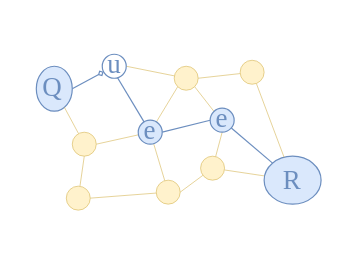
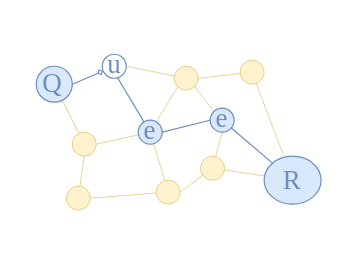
(54, 89) -> (54, 84)
